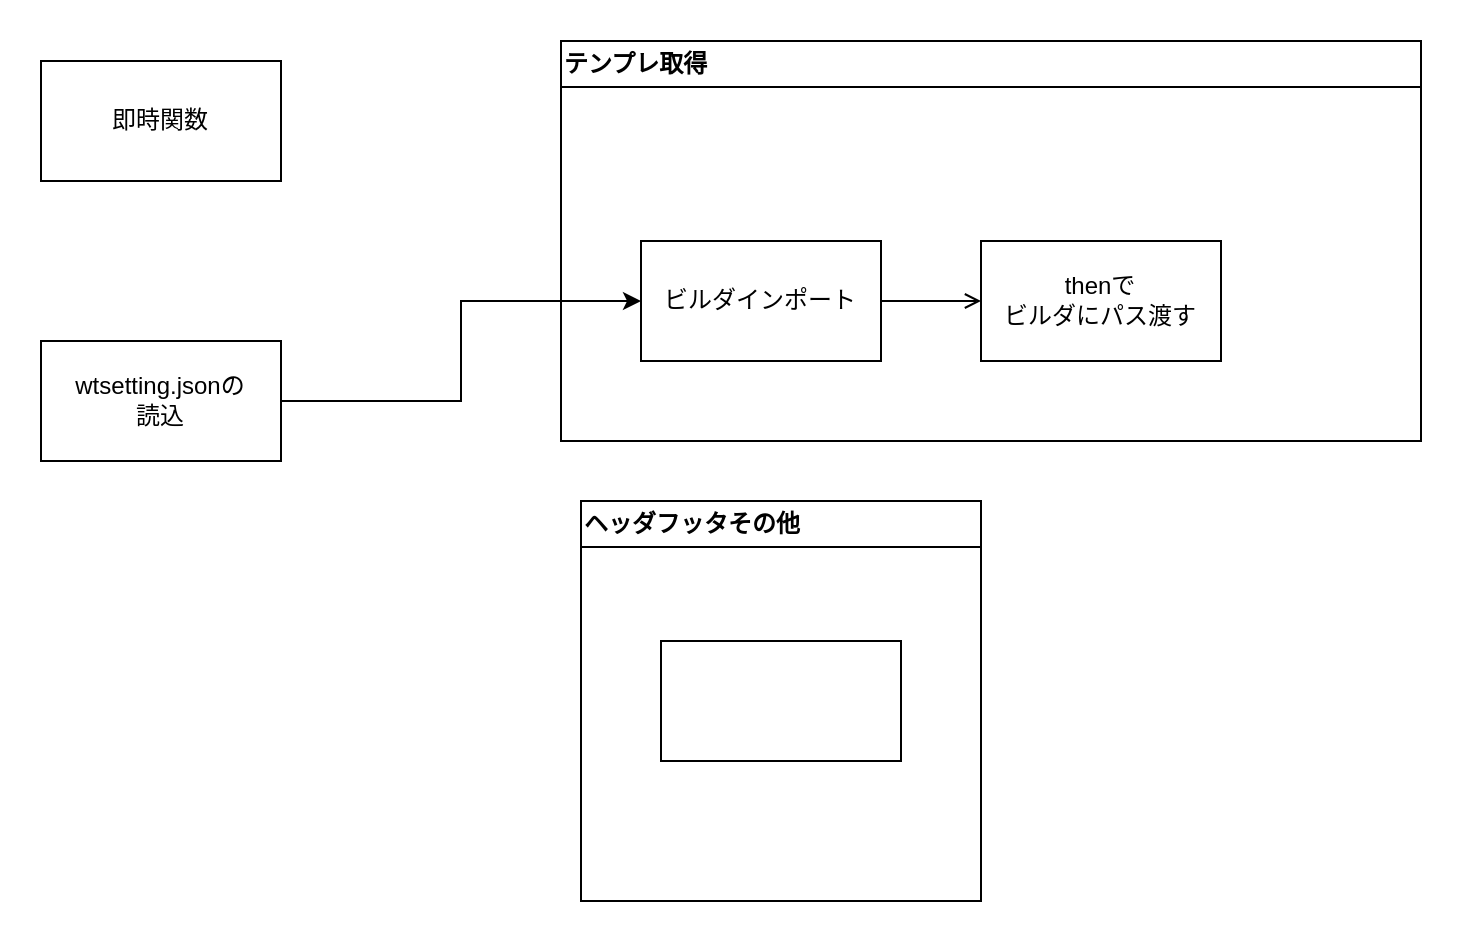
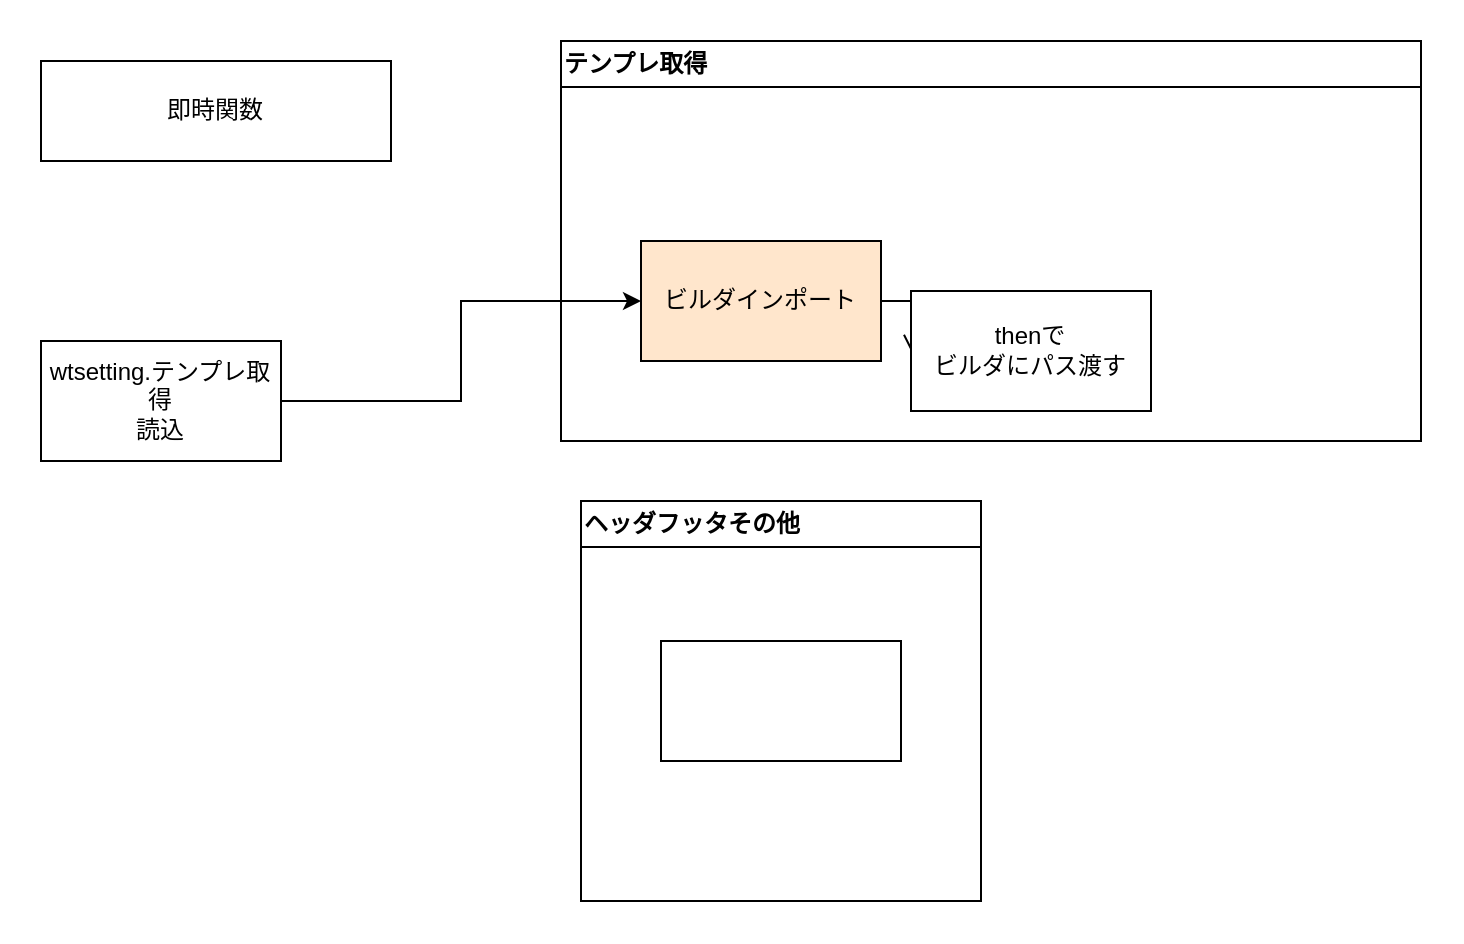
(161, 121) -> (216, 111)
(761, 301) -> (761, 301)
(1101, 301) -> (1031, 351)
(161, 401) -> (161, 401)
